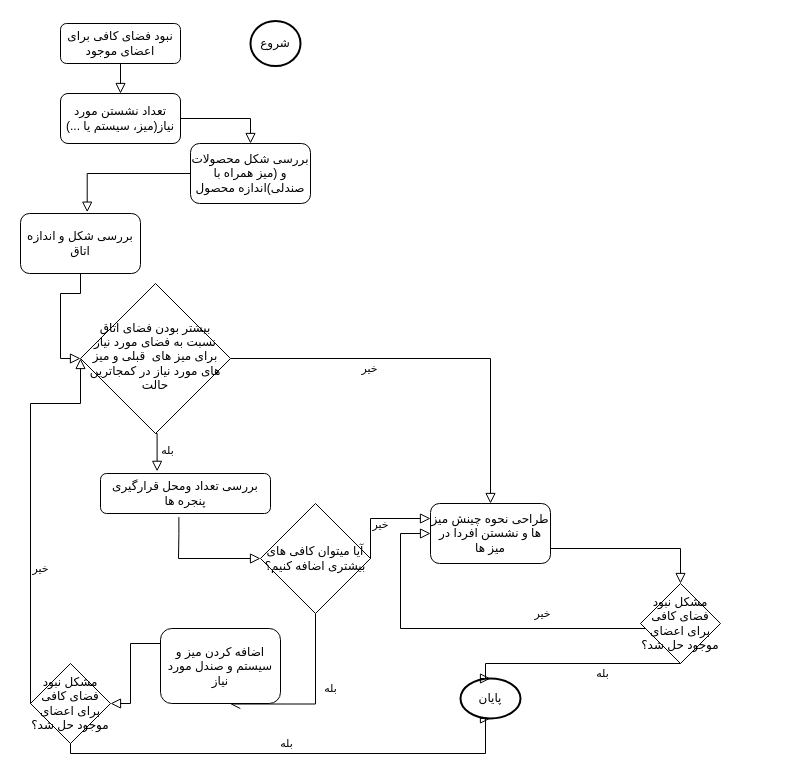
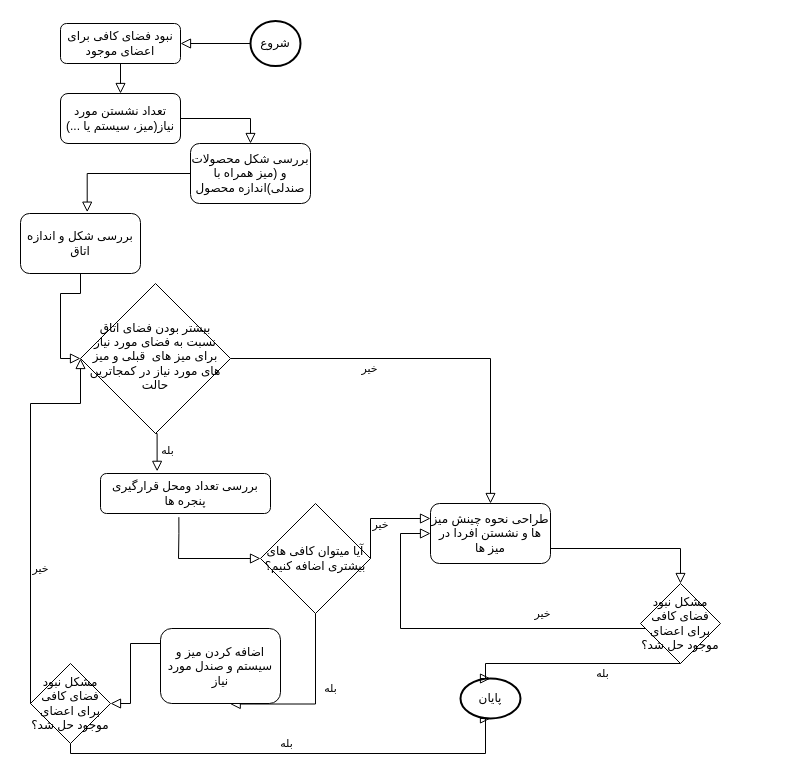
none -> (221, 44)
(237, 704) -> (241, 704)
